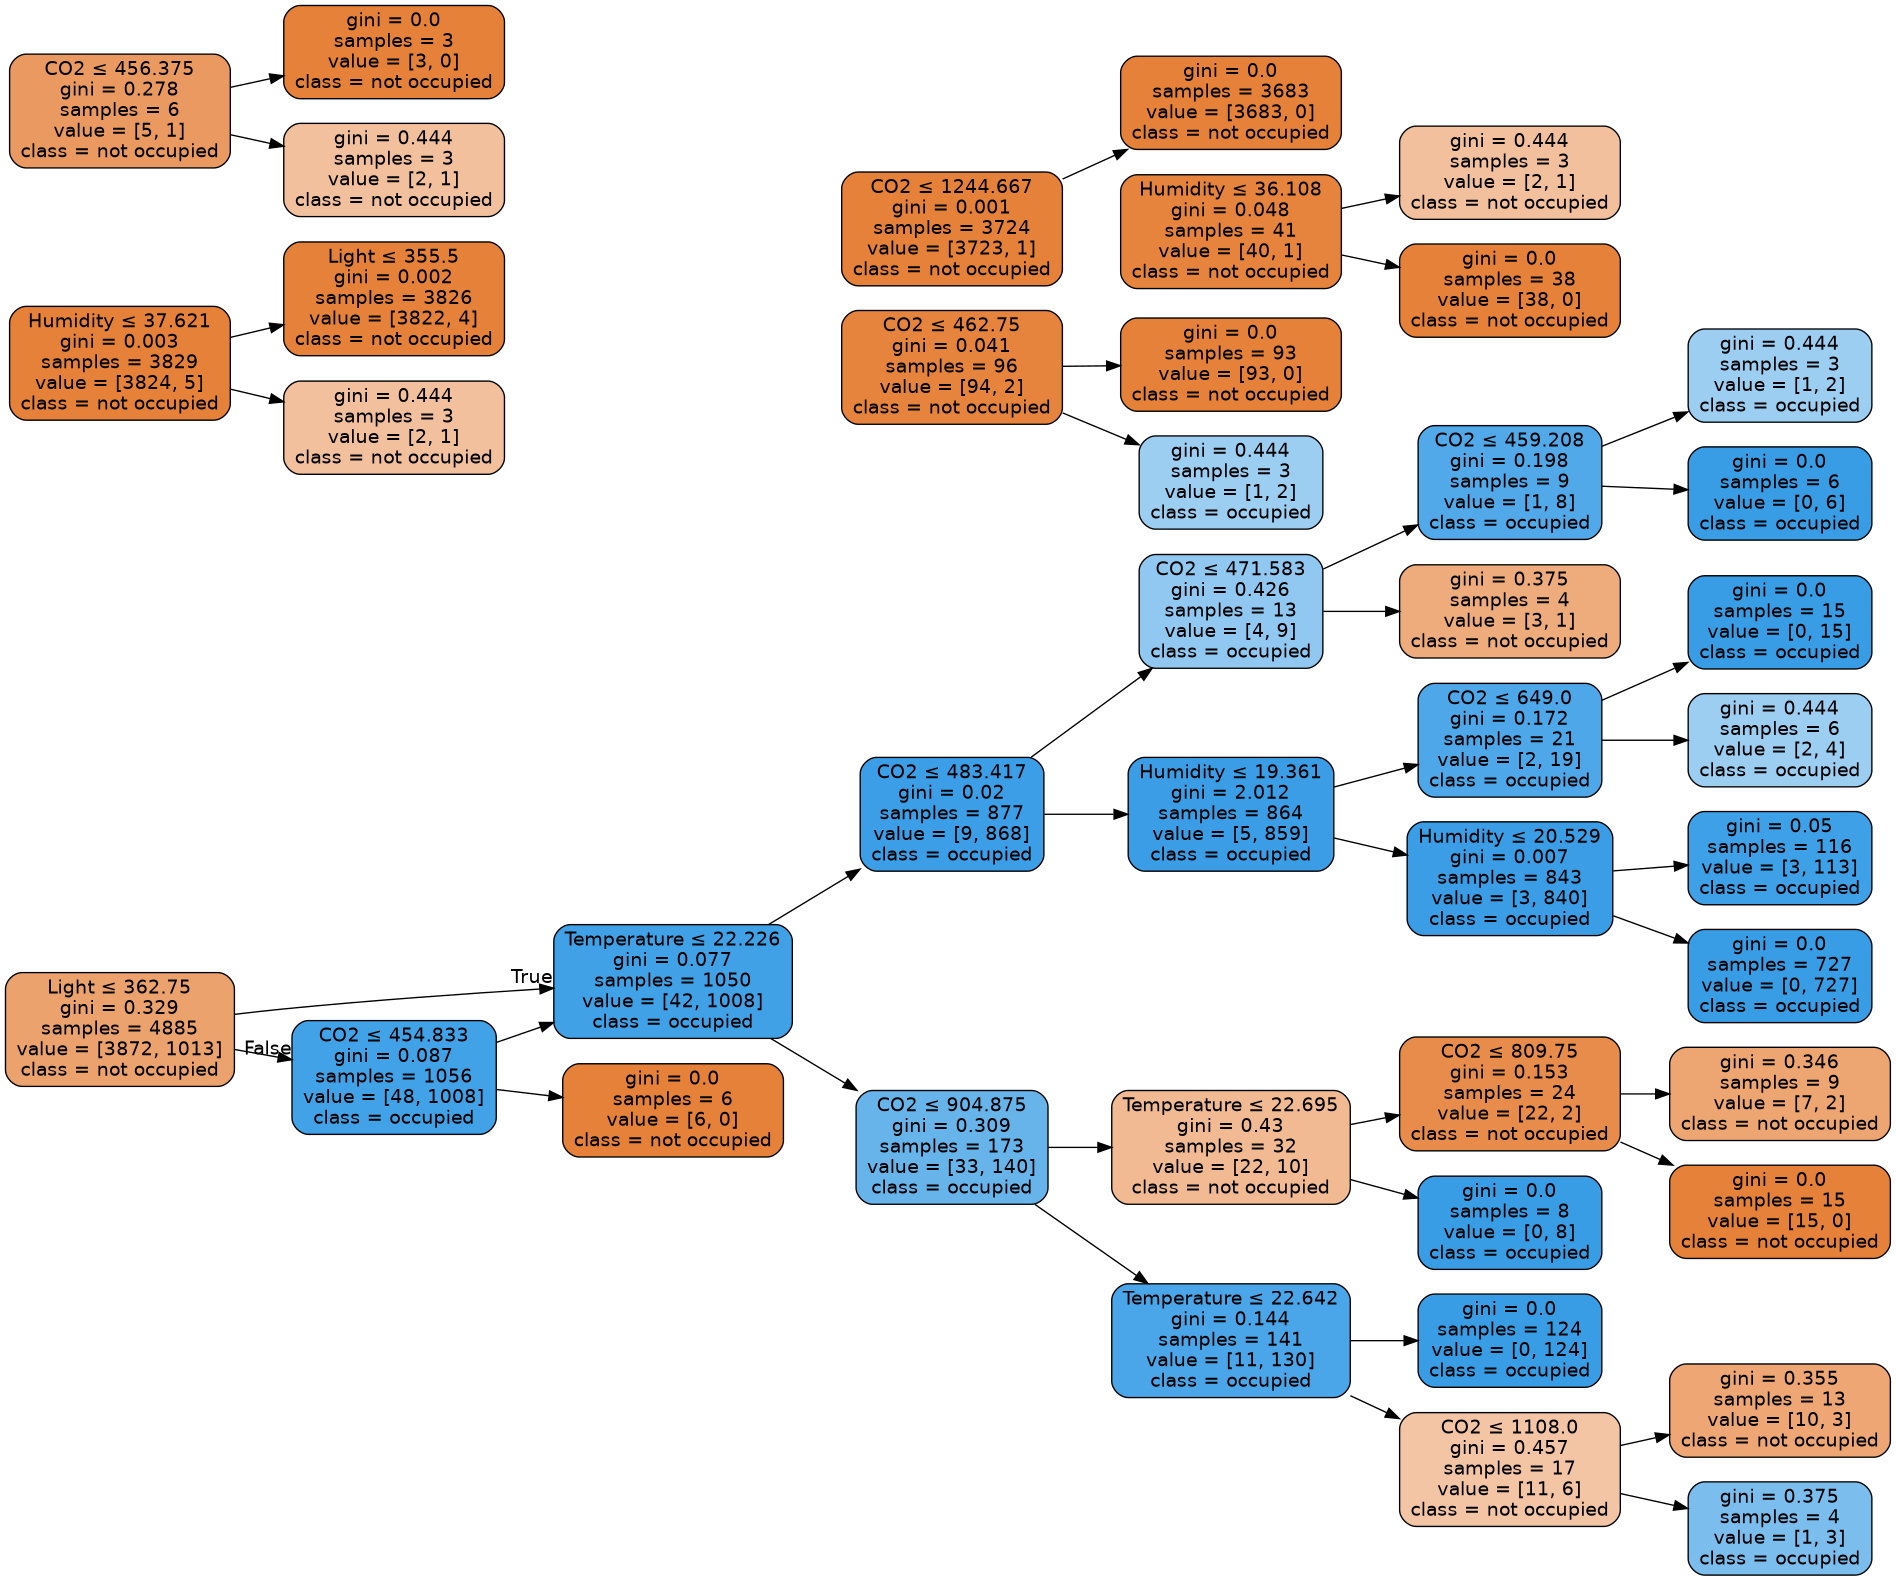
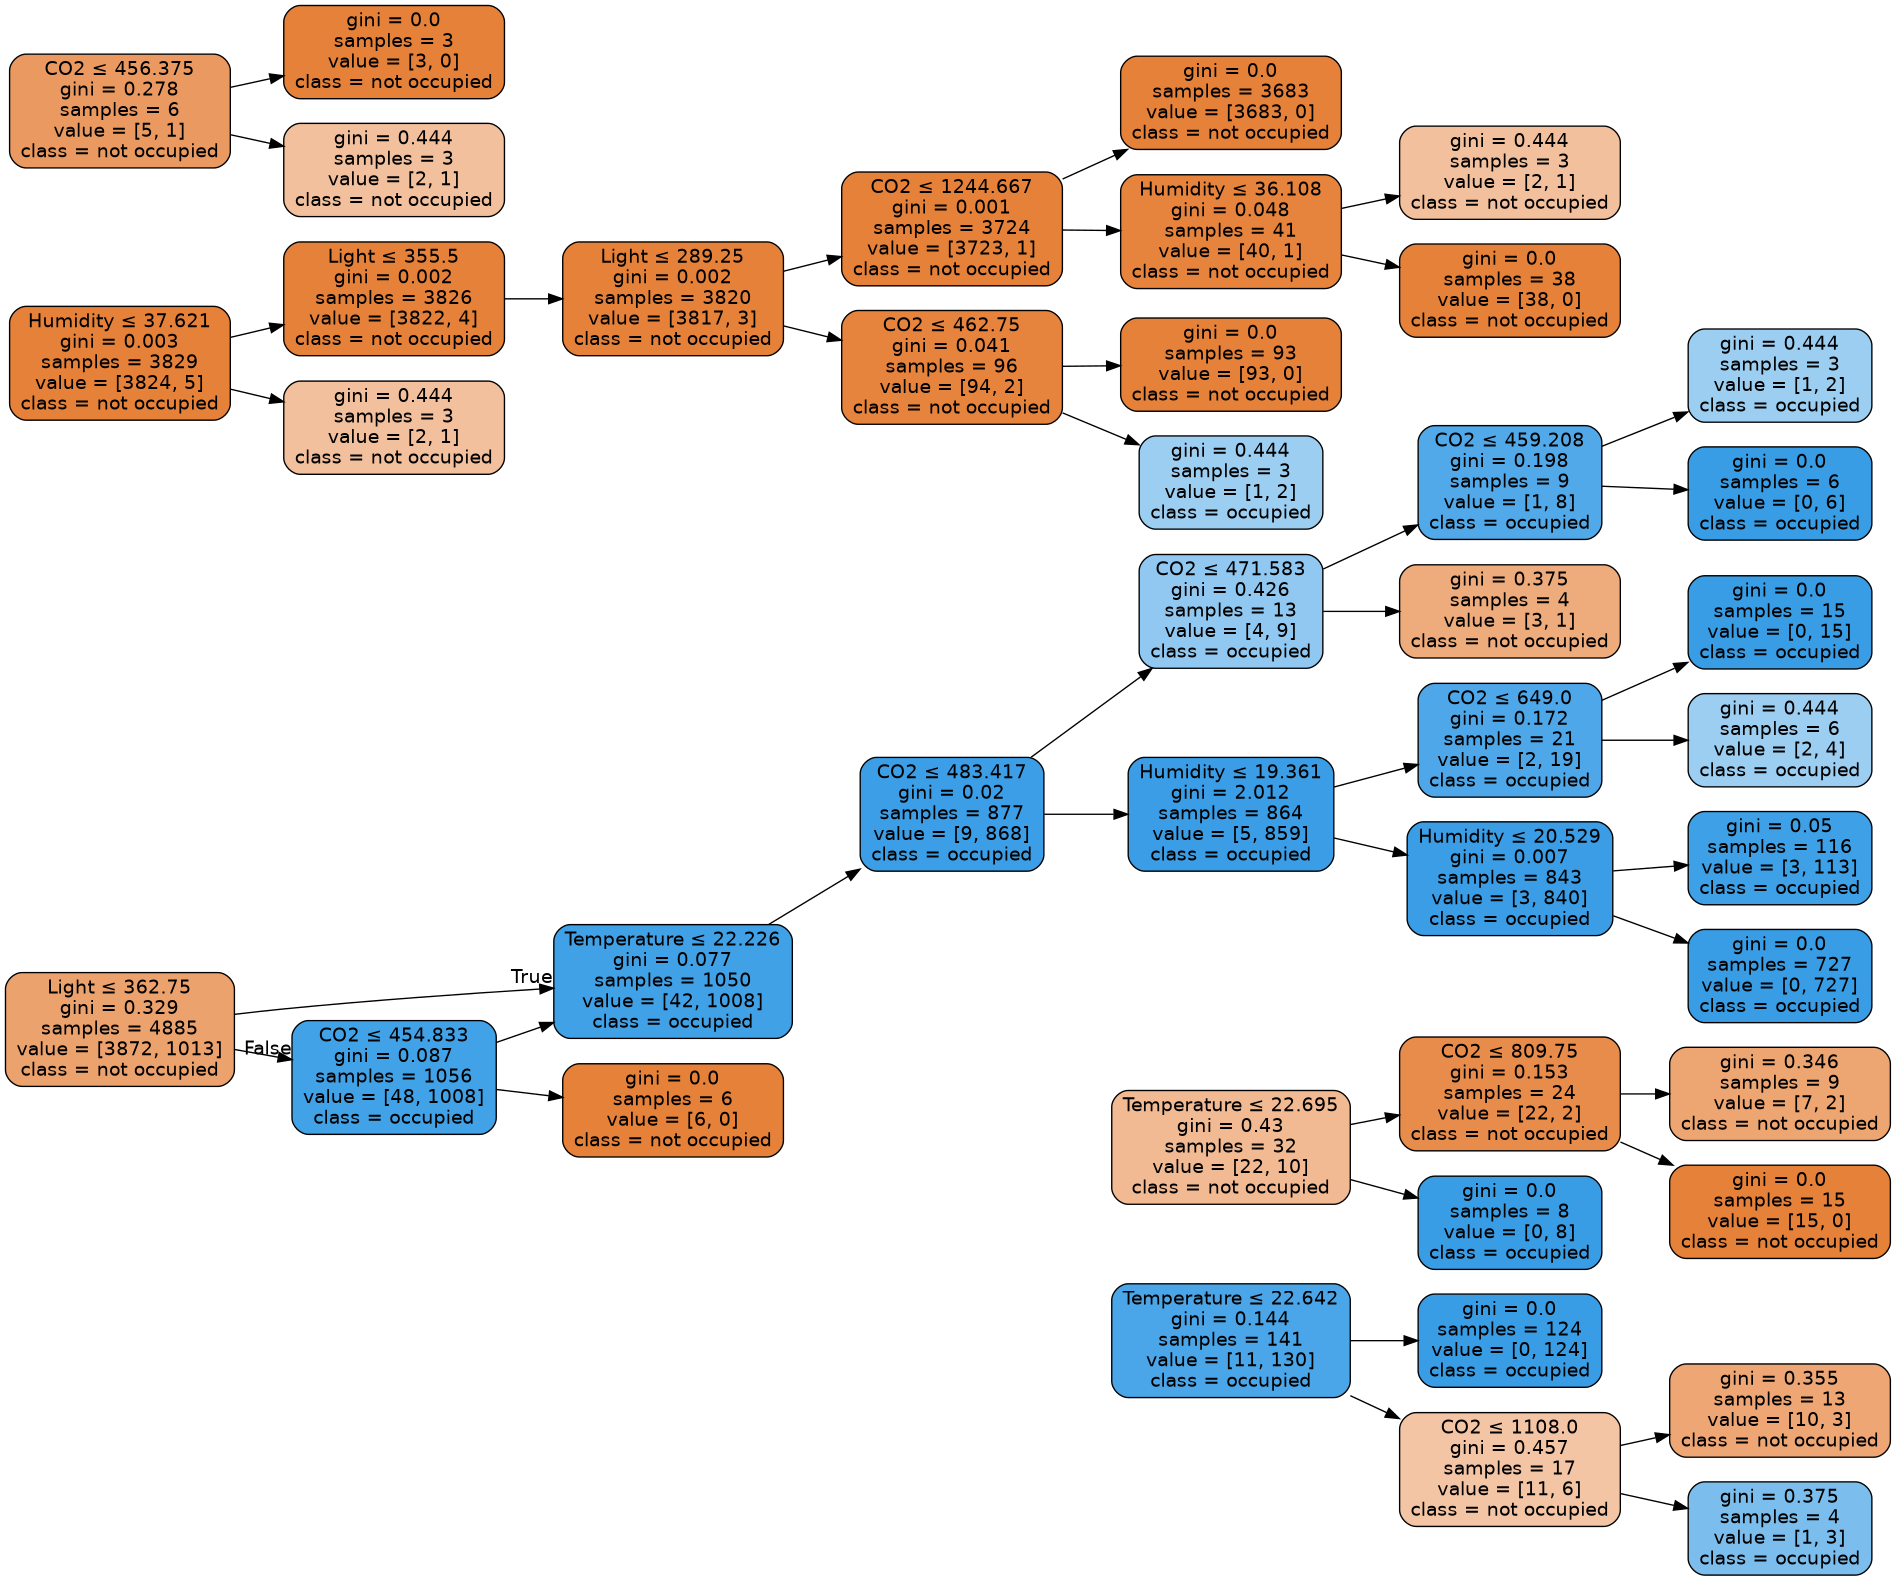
none -> (1085, 230)
none -> (673, 299)
(952, 1147) -> none
